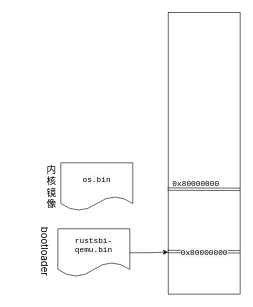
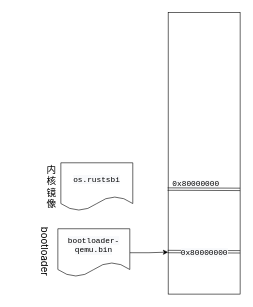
(97, 180) -> (97, 180)
(94, 246) -> (94, 246)
